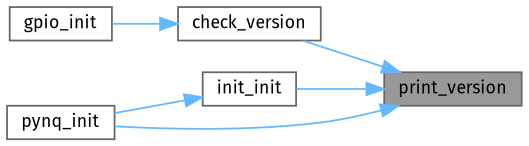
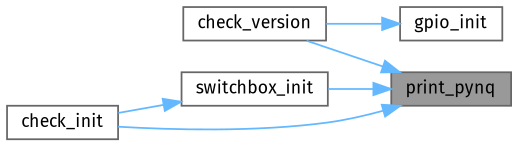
(136, 24) -> (354, 24)
(249, 89) -> (255, 89)
(453, 89) -> (451, 89)
(61, 122) -> (63, 122)
